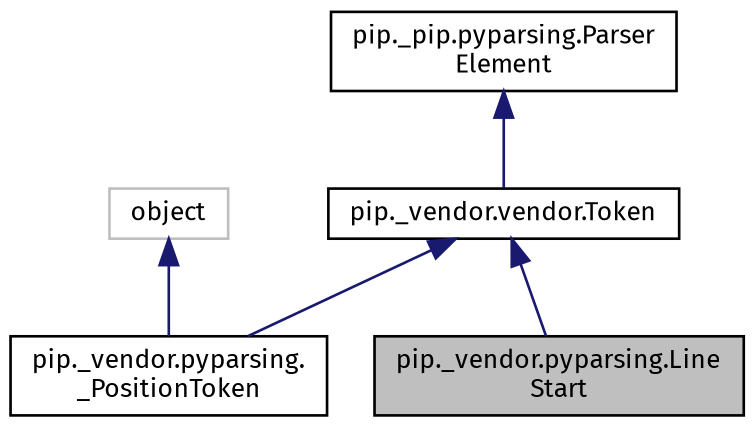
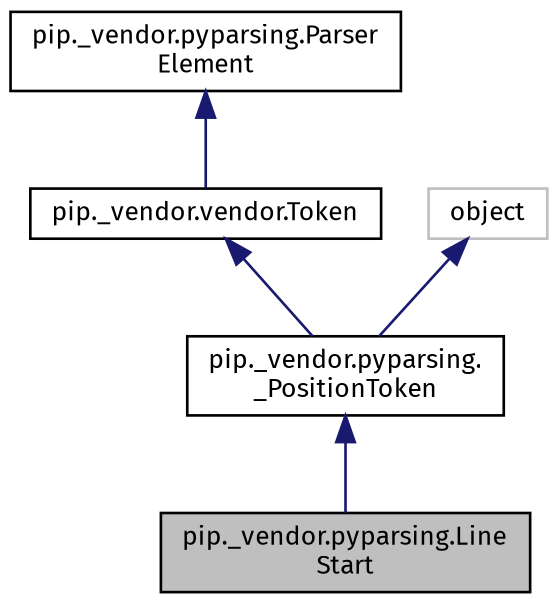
(504, 51) -> (206, 51)
(533, 300) -> (346, 478)
